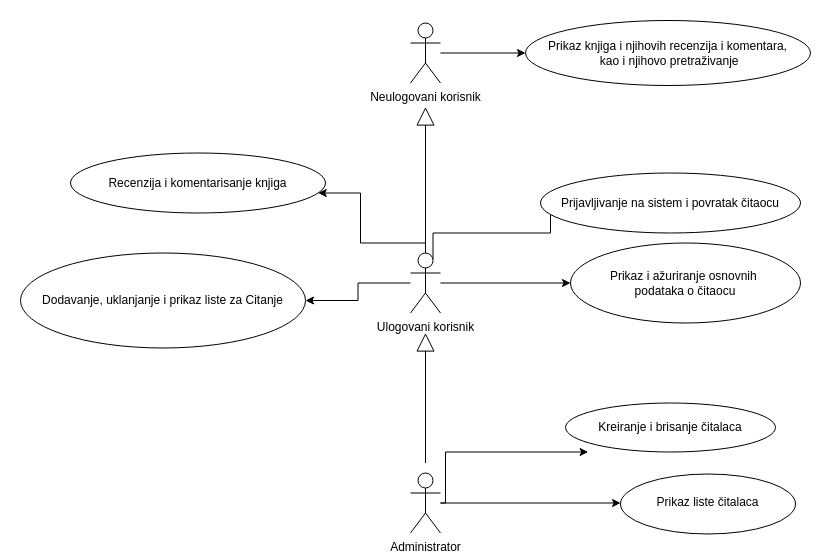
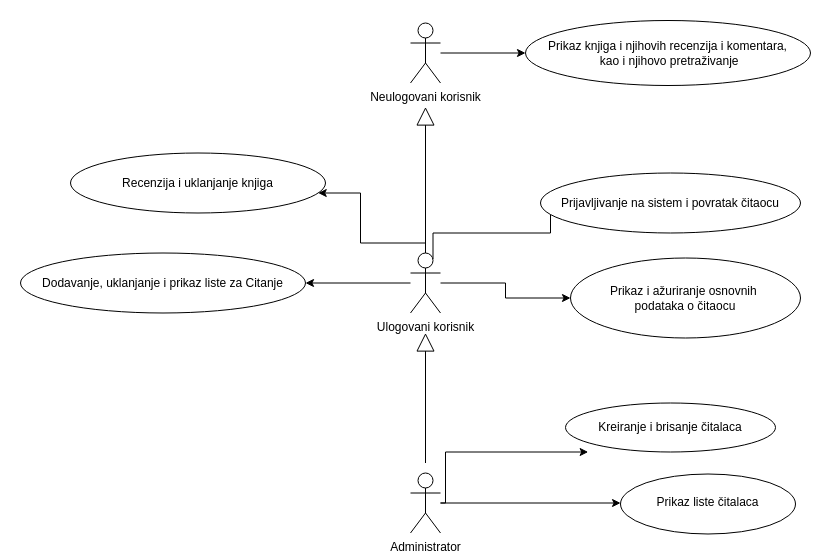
(198, 184) -> (198, 184)
(686, 283) -> (686, 298)
(163, 301) -> (163, 283)
